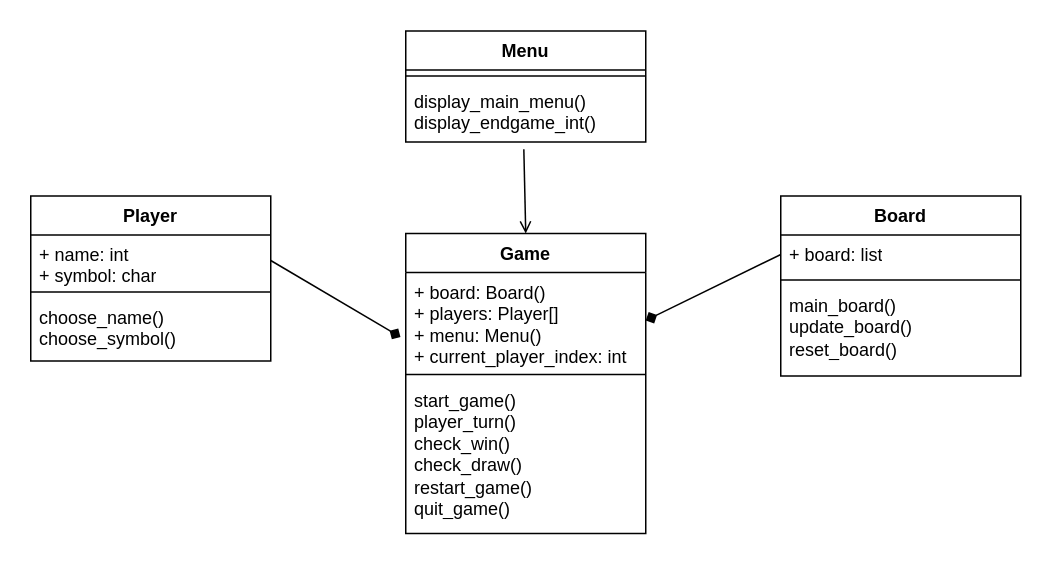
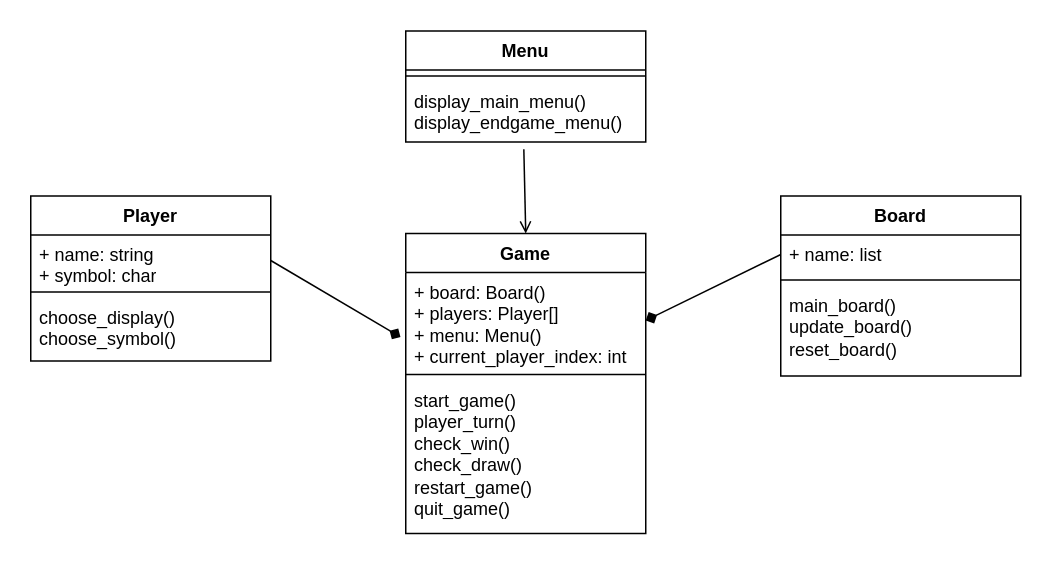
(514, 114) -> (521, 114)
(844, 256) -> (839, 256)
(101, 267) -> (101, 267)
(113, 330) -> (116, 330)
